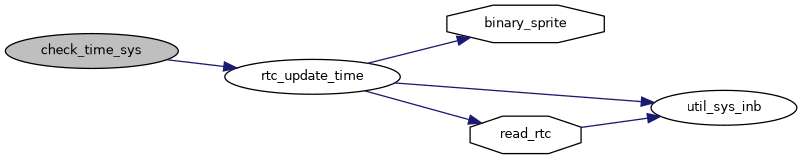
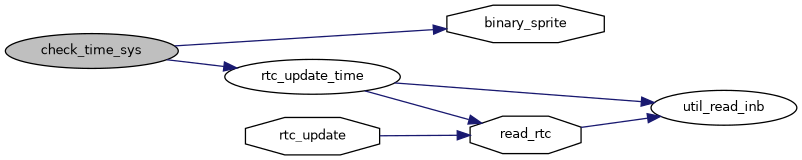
(413, 52) -> (304, 38)
(724, 108) -> (724, 108)
none -> (313, 136)
